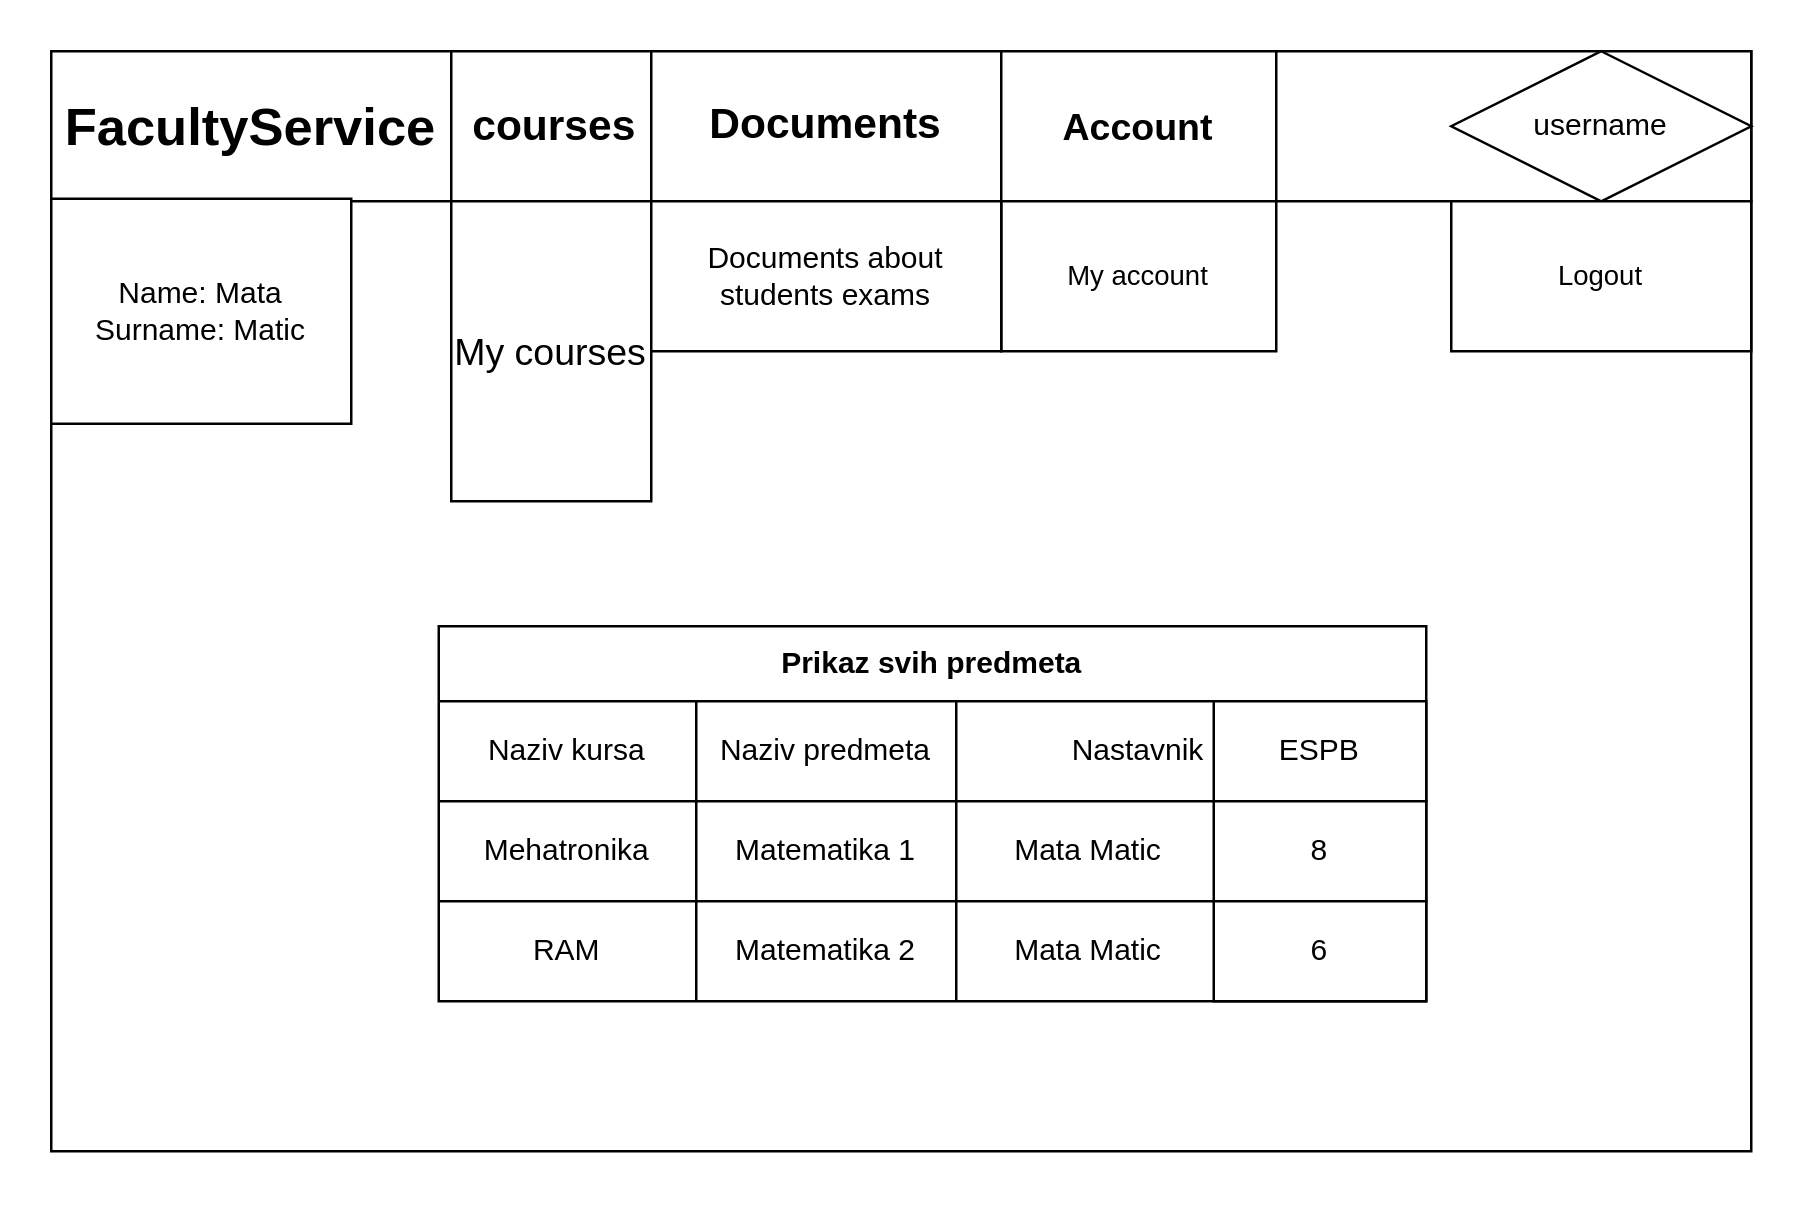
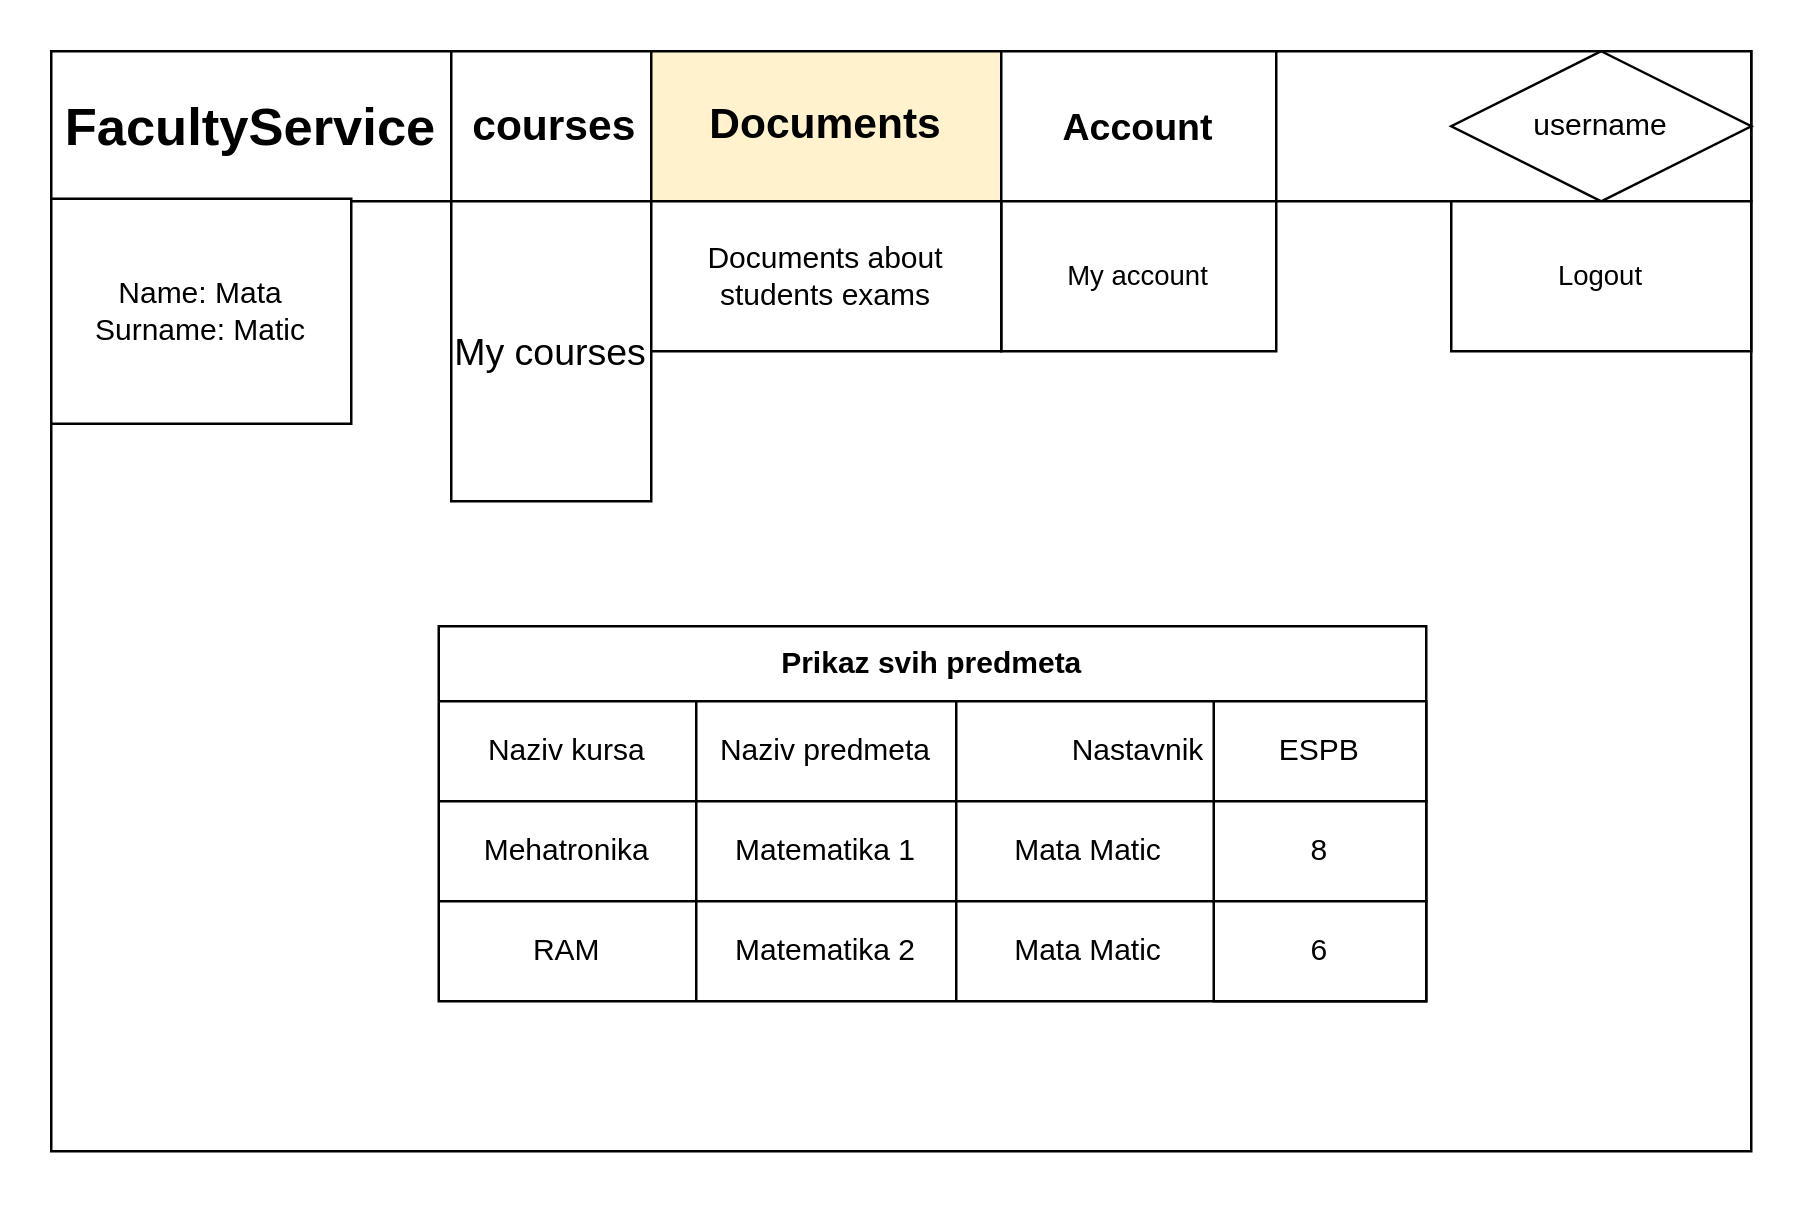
(826, 126) -> (826, 126)
